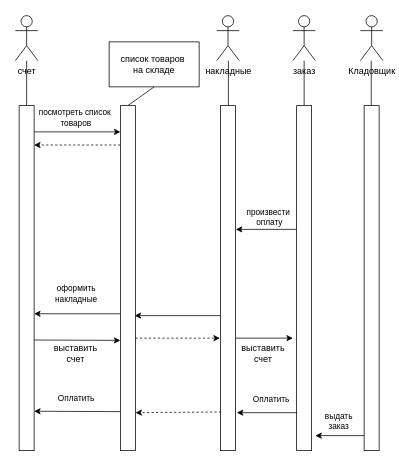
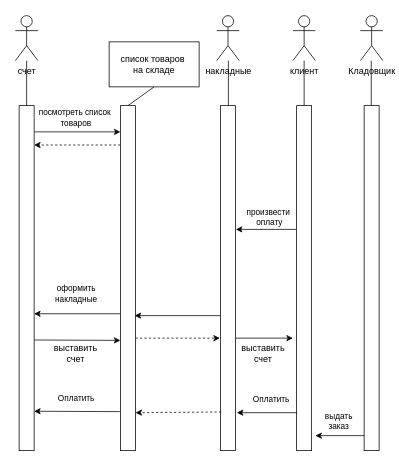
(305, 71) -> (305, 71)
